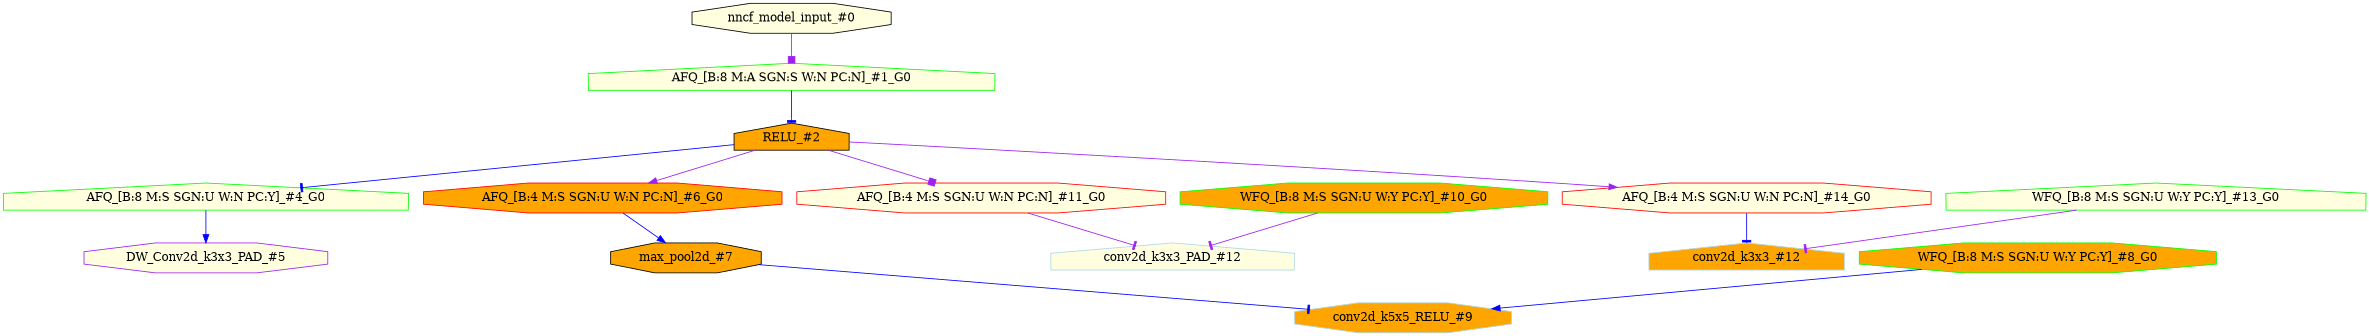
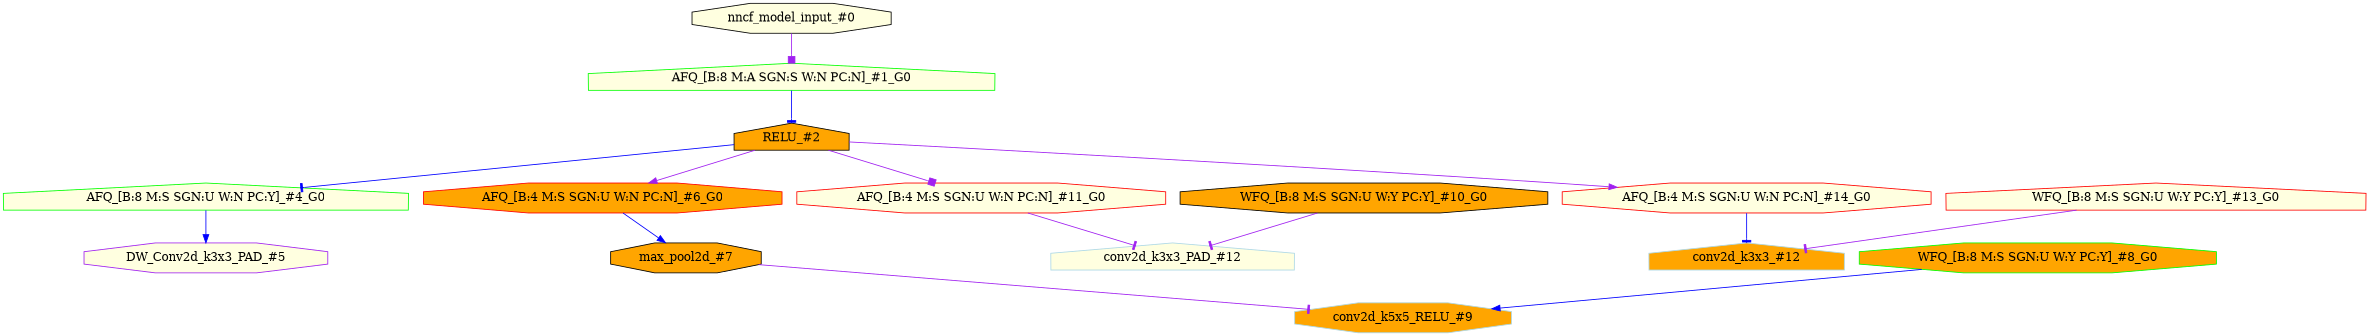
(1364, 198) -> (1364, 198)
(2156, 198) -> (2156, 198)
(1032, 287) -> (1032, 287)
